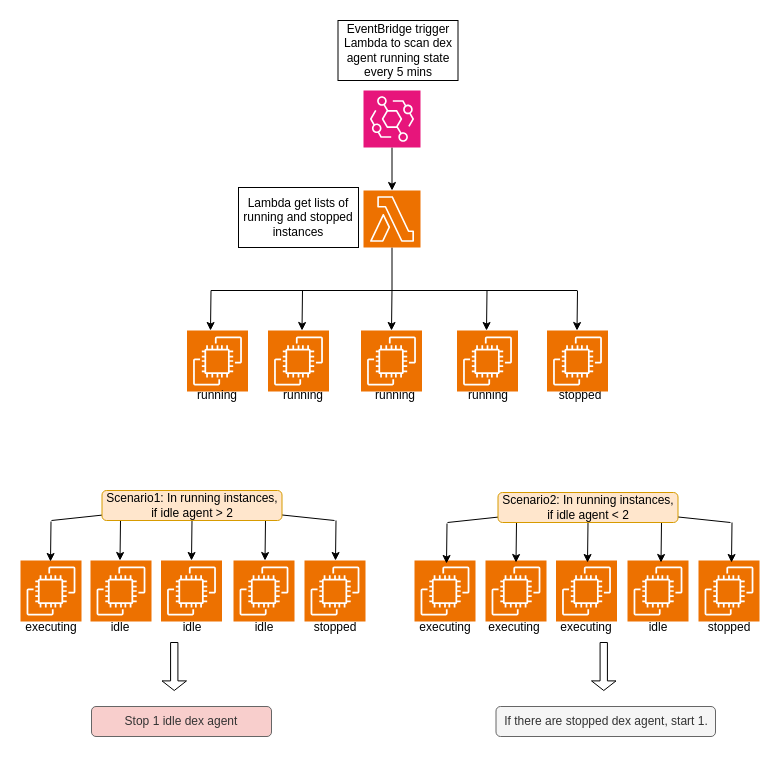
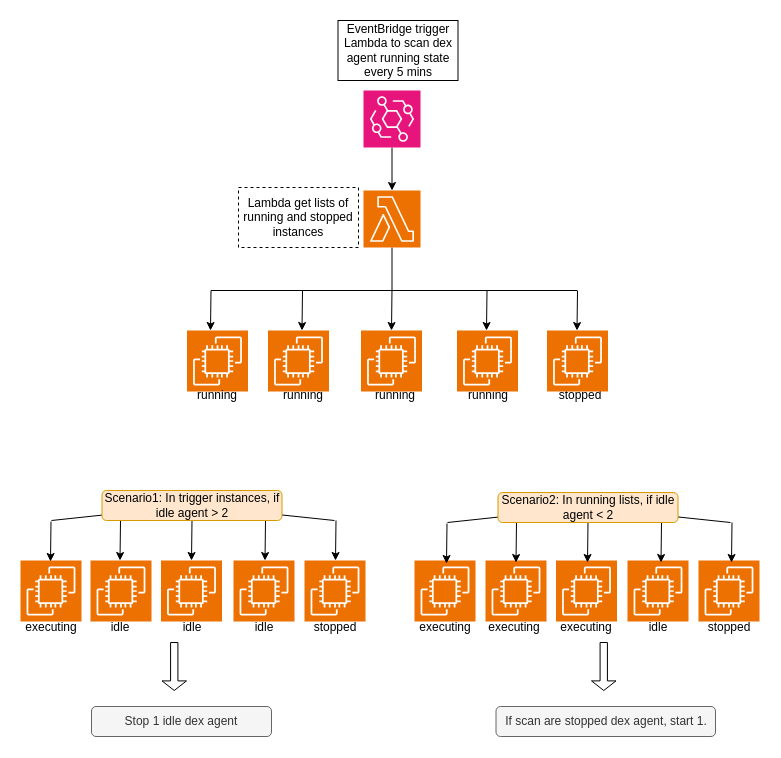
(299, 218) -> (299, 218)
(193, 506) -> (193, 506)
(589, 508) -> (589, 508)
(182, 722) -> (182, 722)
(607, 722) -> (607, 722)
